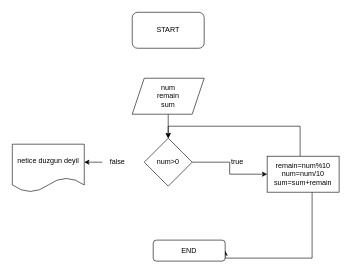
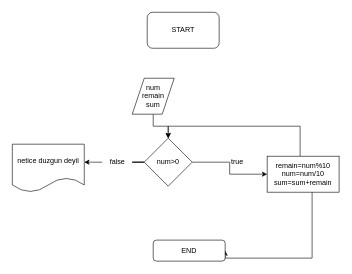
(168, 30) -> (183, 30)
(168, 96) -> (153, 96)
none -> (138, 162)
